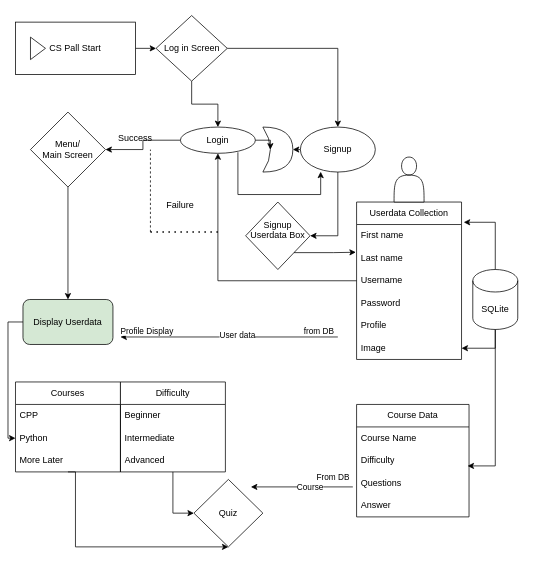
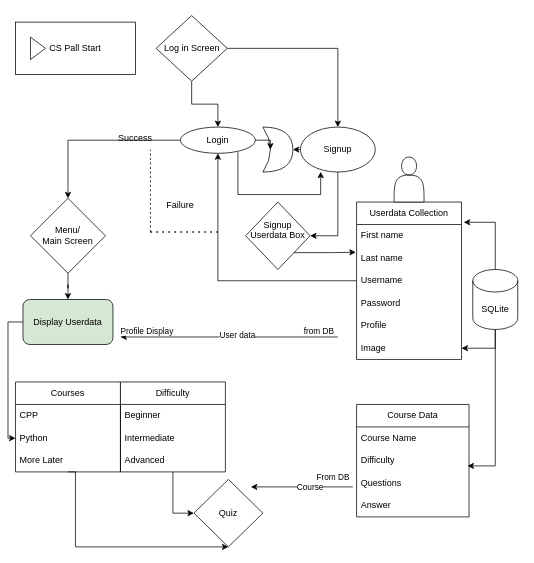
(143, 48) -> none
(68, 150) -> (68, 236)
